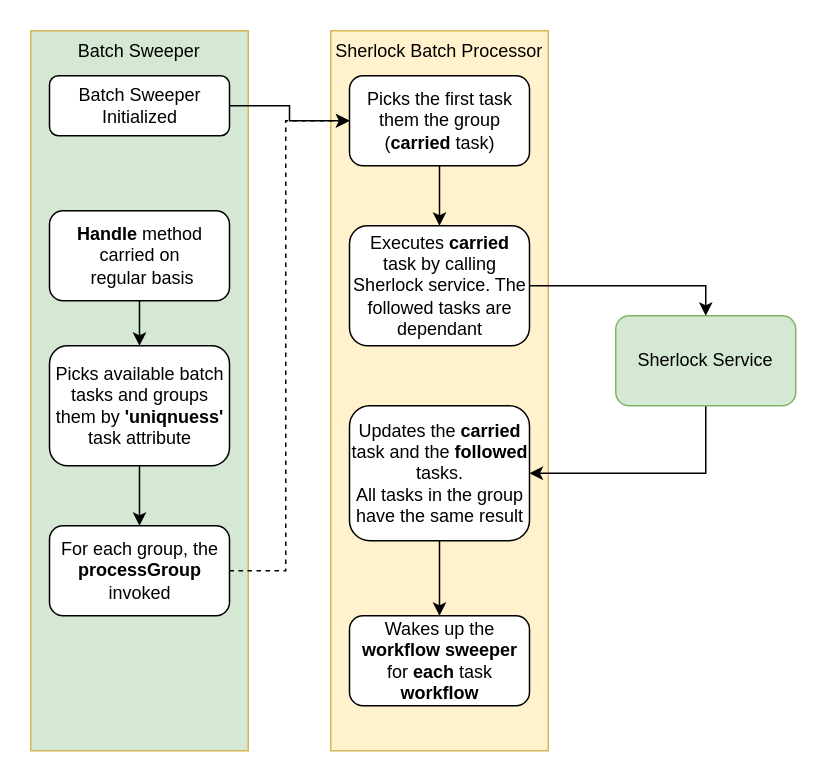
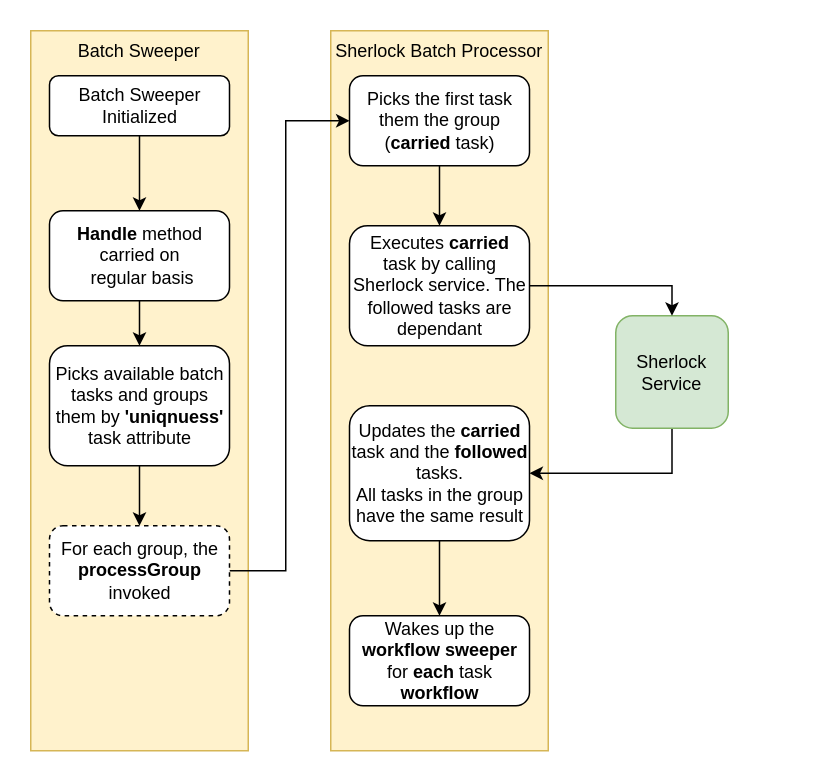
(139, 51) -> (139, 51)
(266, 106) -> (140, 168)
(706, 361) -> (672, 372)
(286, 373) -> (286, 373)
(140, 571) -> (140, 571)
